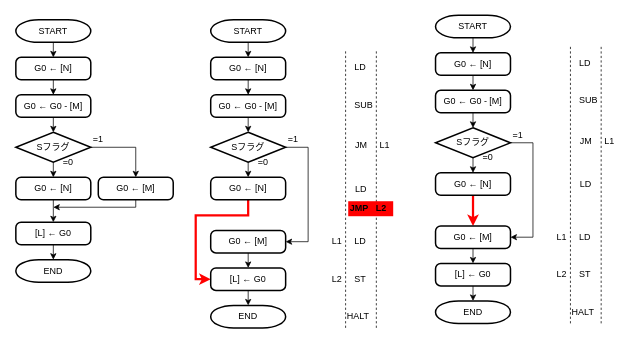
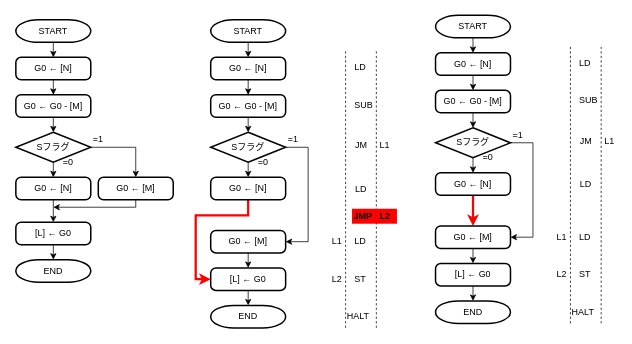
(371, 209) -> (374, 216)
